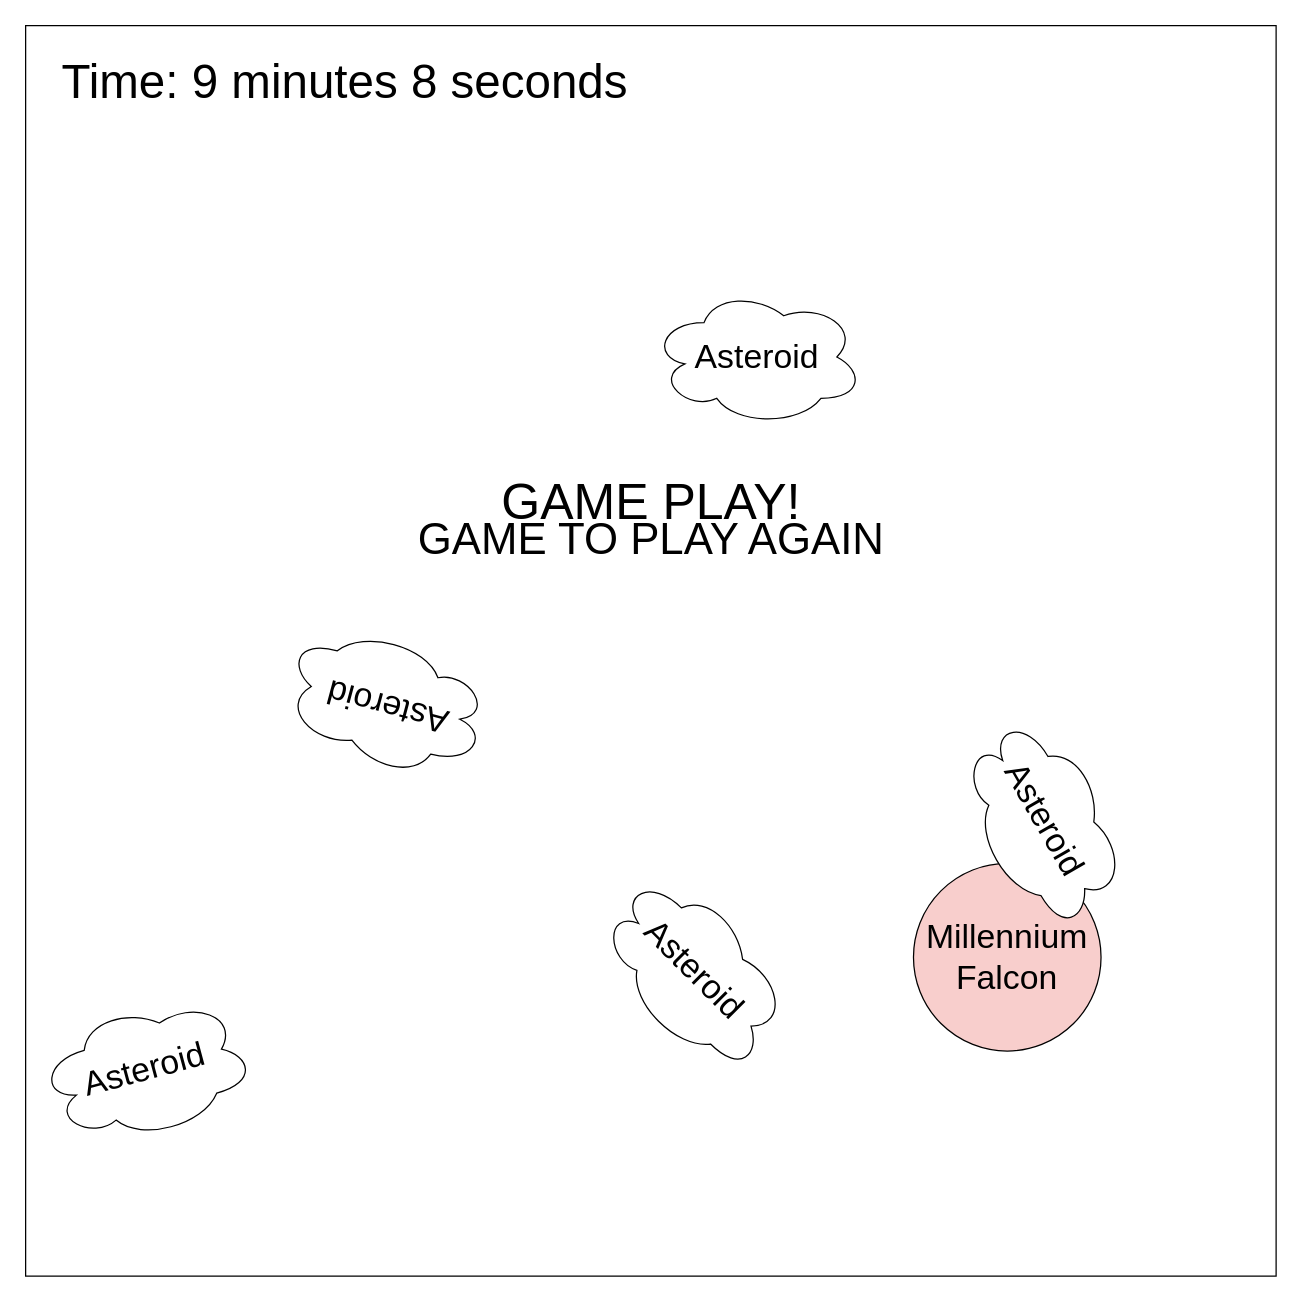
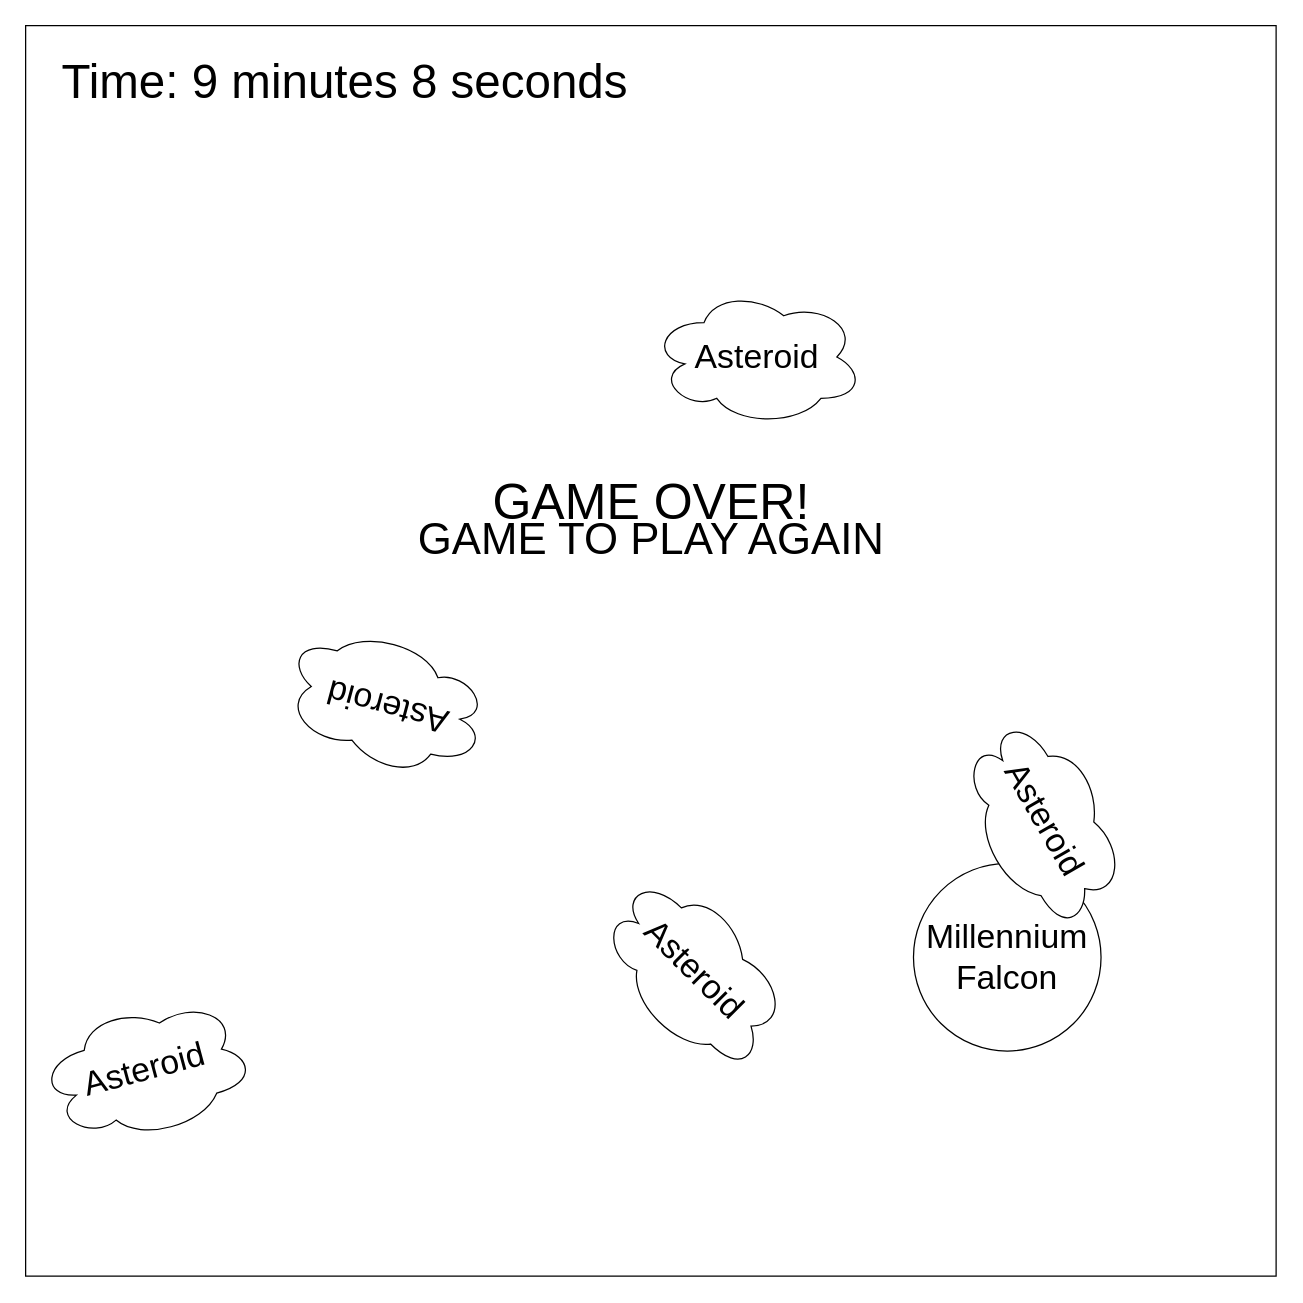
(651, 501) -> (651, 501)
(1007, 957) -> (1007, 957)
